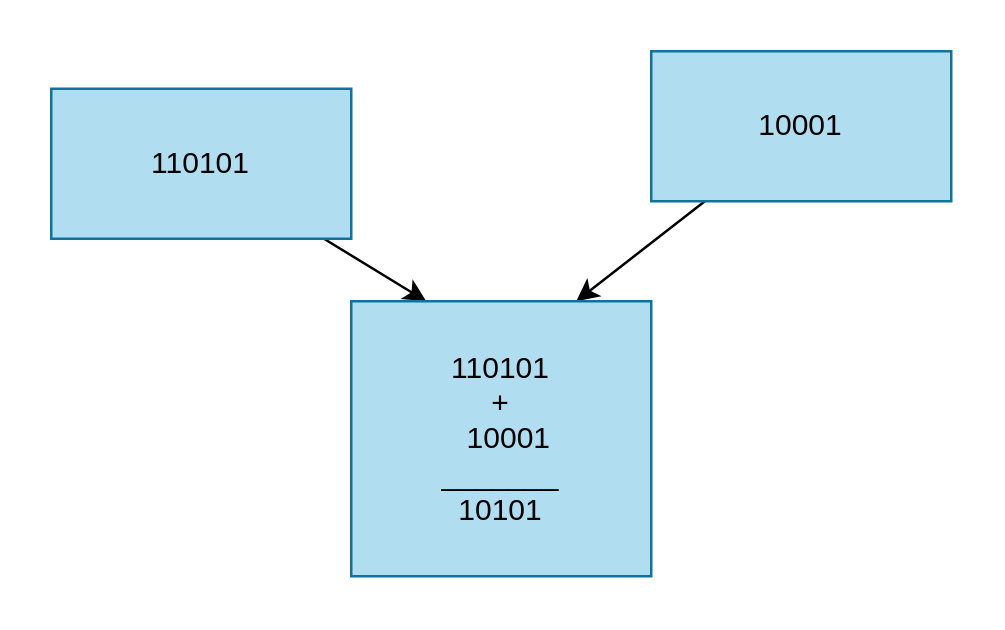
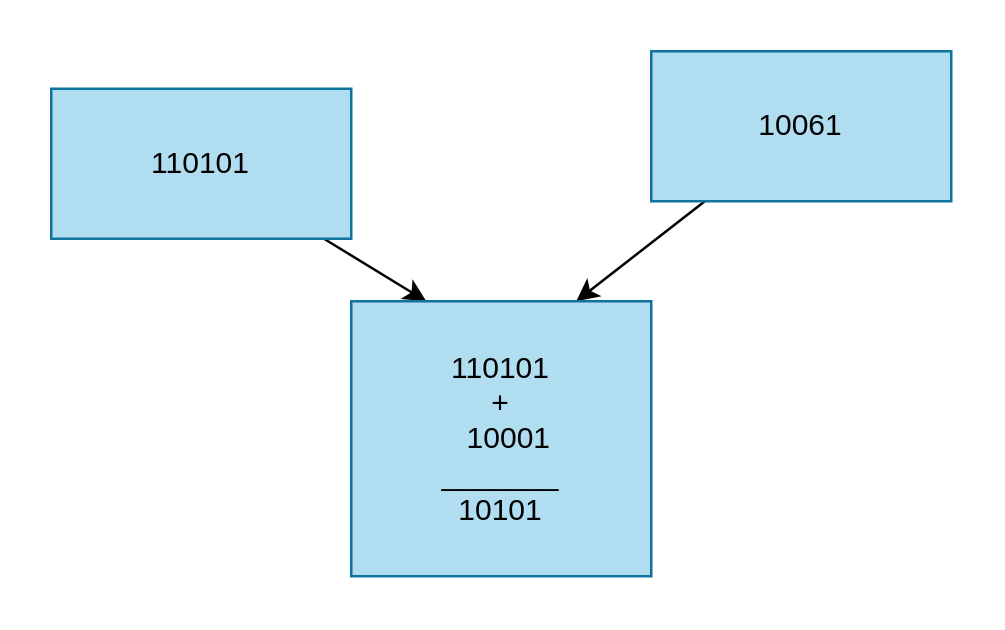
(801, 126) -> (801, 126)
